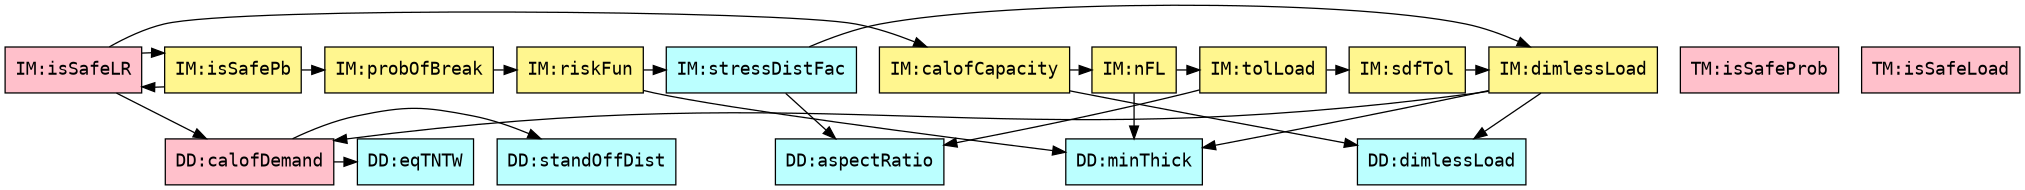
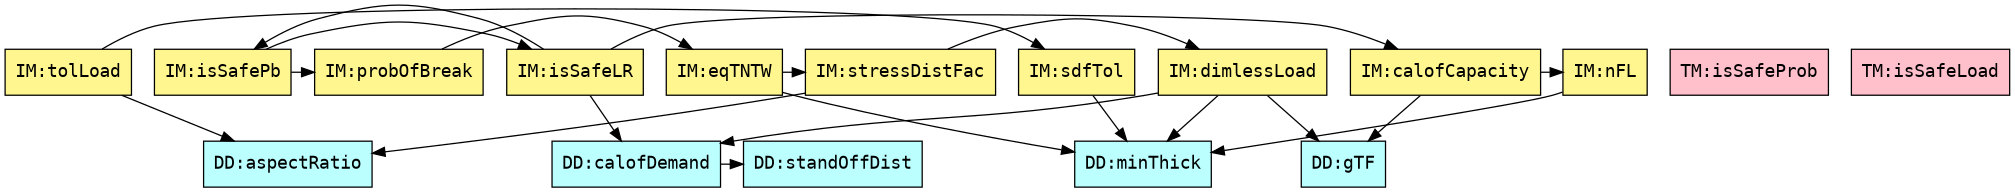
(73, 70) -> (575, 72)
(580, 70) -> (724, 72)
(761, 70) -> (900, 72)
(1182, 70) -> none
(1471, 70) -> (1106, 113)
(250, 162) -> (636, 164)
(415, 162) -> none
(1442, 162) -> (1343, 164)
